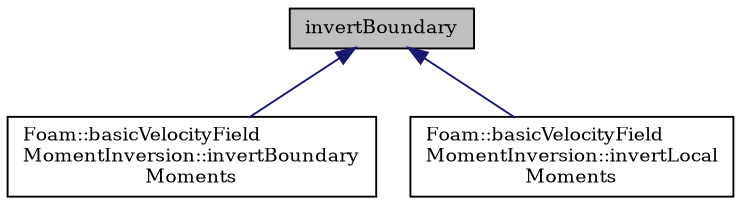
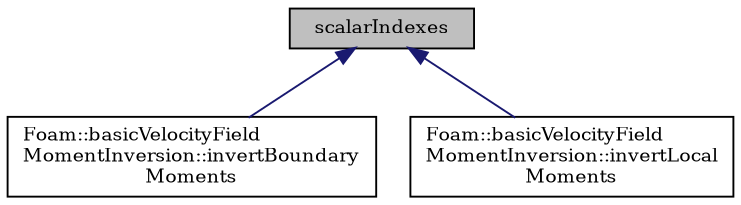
(382, 29) -> (382, 29)
